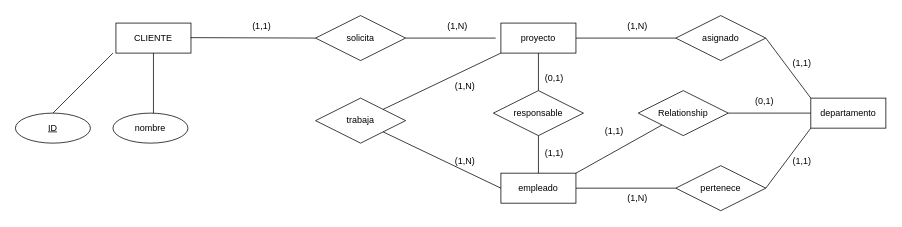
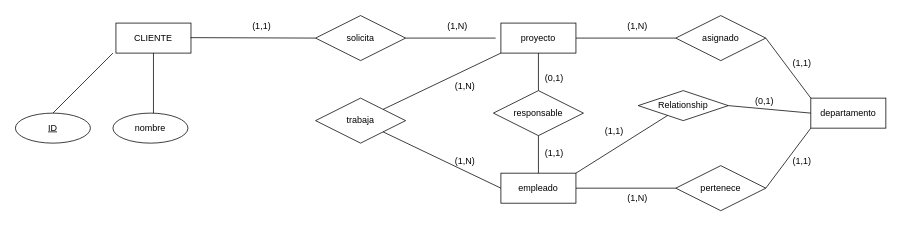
(683, 113) -> (683, 105)
